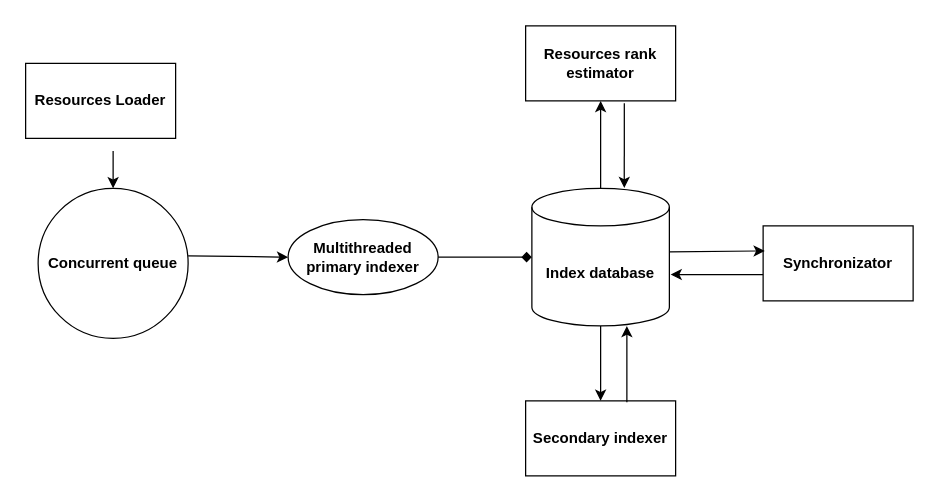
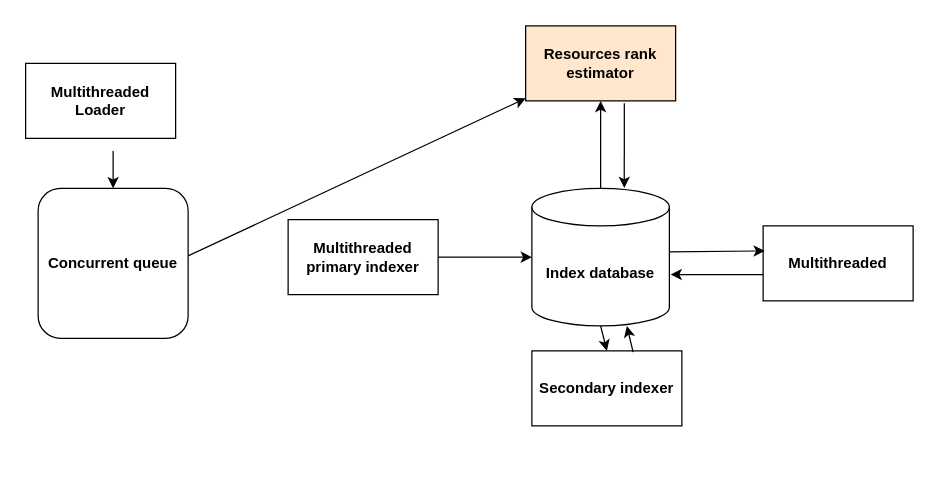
(601, 63) -> (601, 63)
(101, 101) -> (101, 101)
(234, 256) -> (353, 179)
(363, 257) -> (363, 257)
(521, 257) -> (522, 257)
(113, 263) -> (113, 263)
(838, 263) -> (838, 263)
(601, 438) -> (607, 388)
